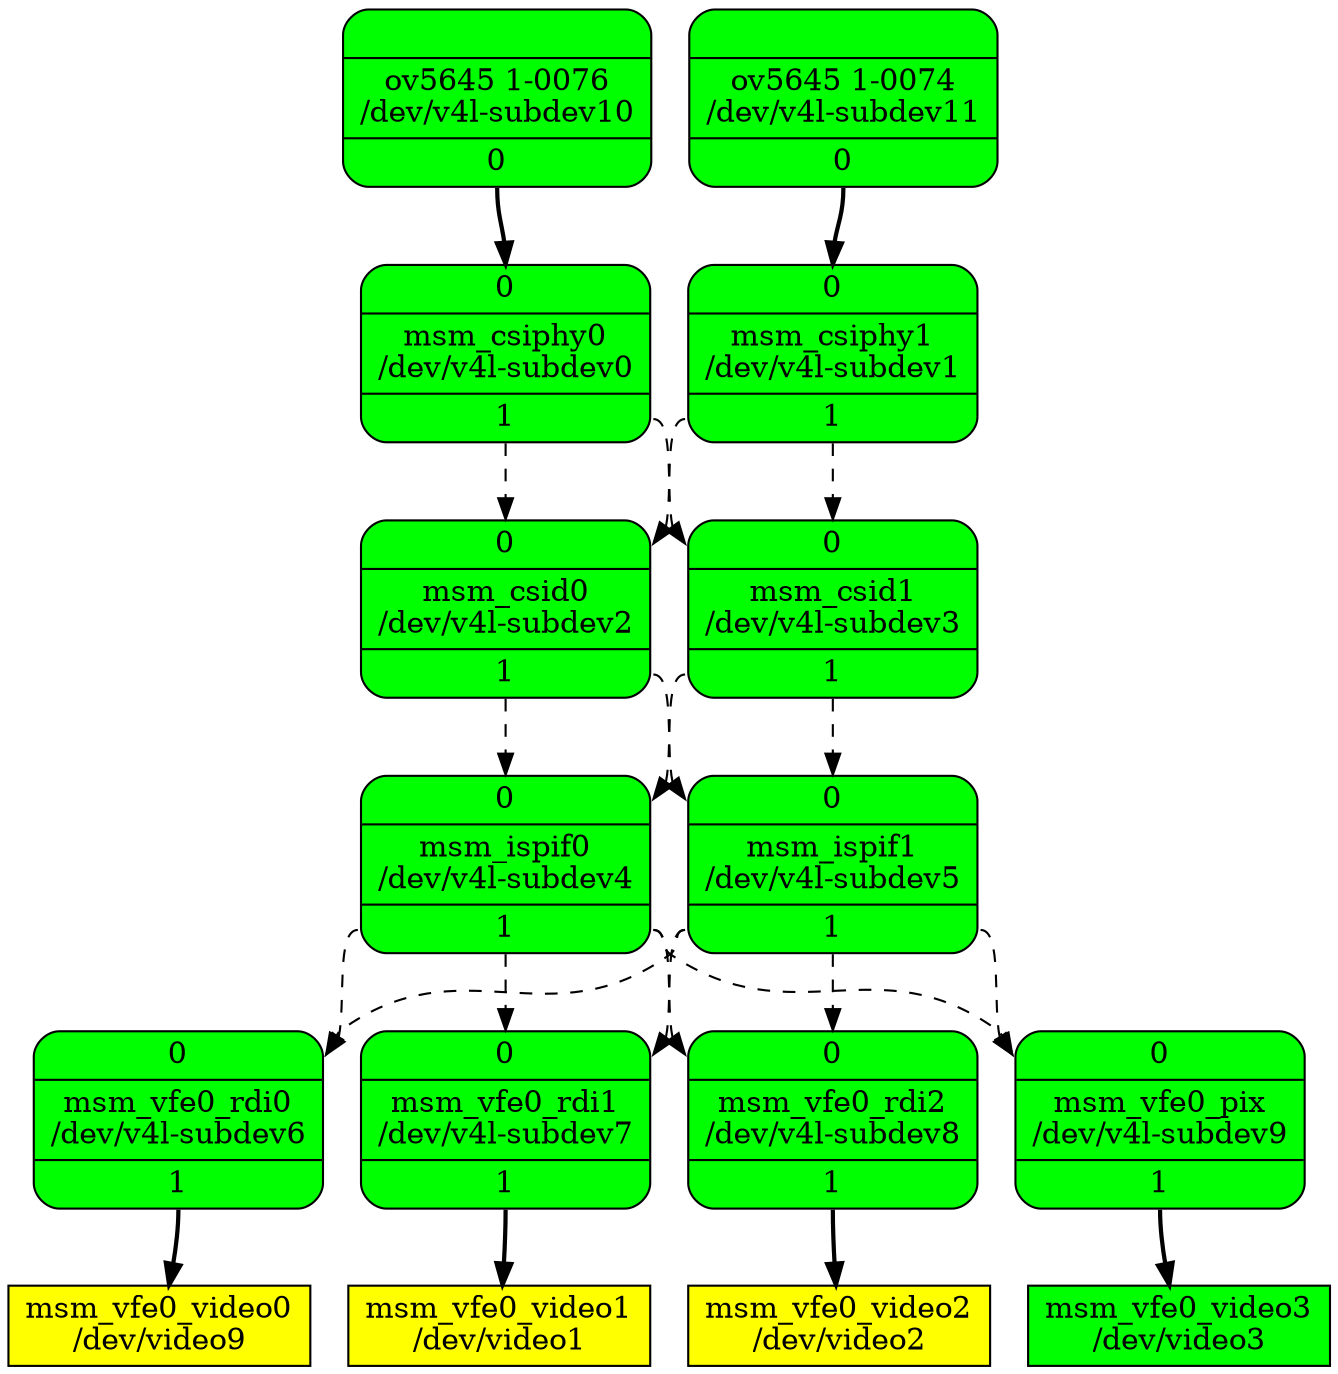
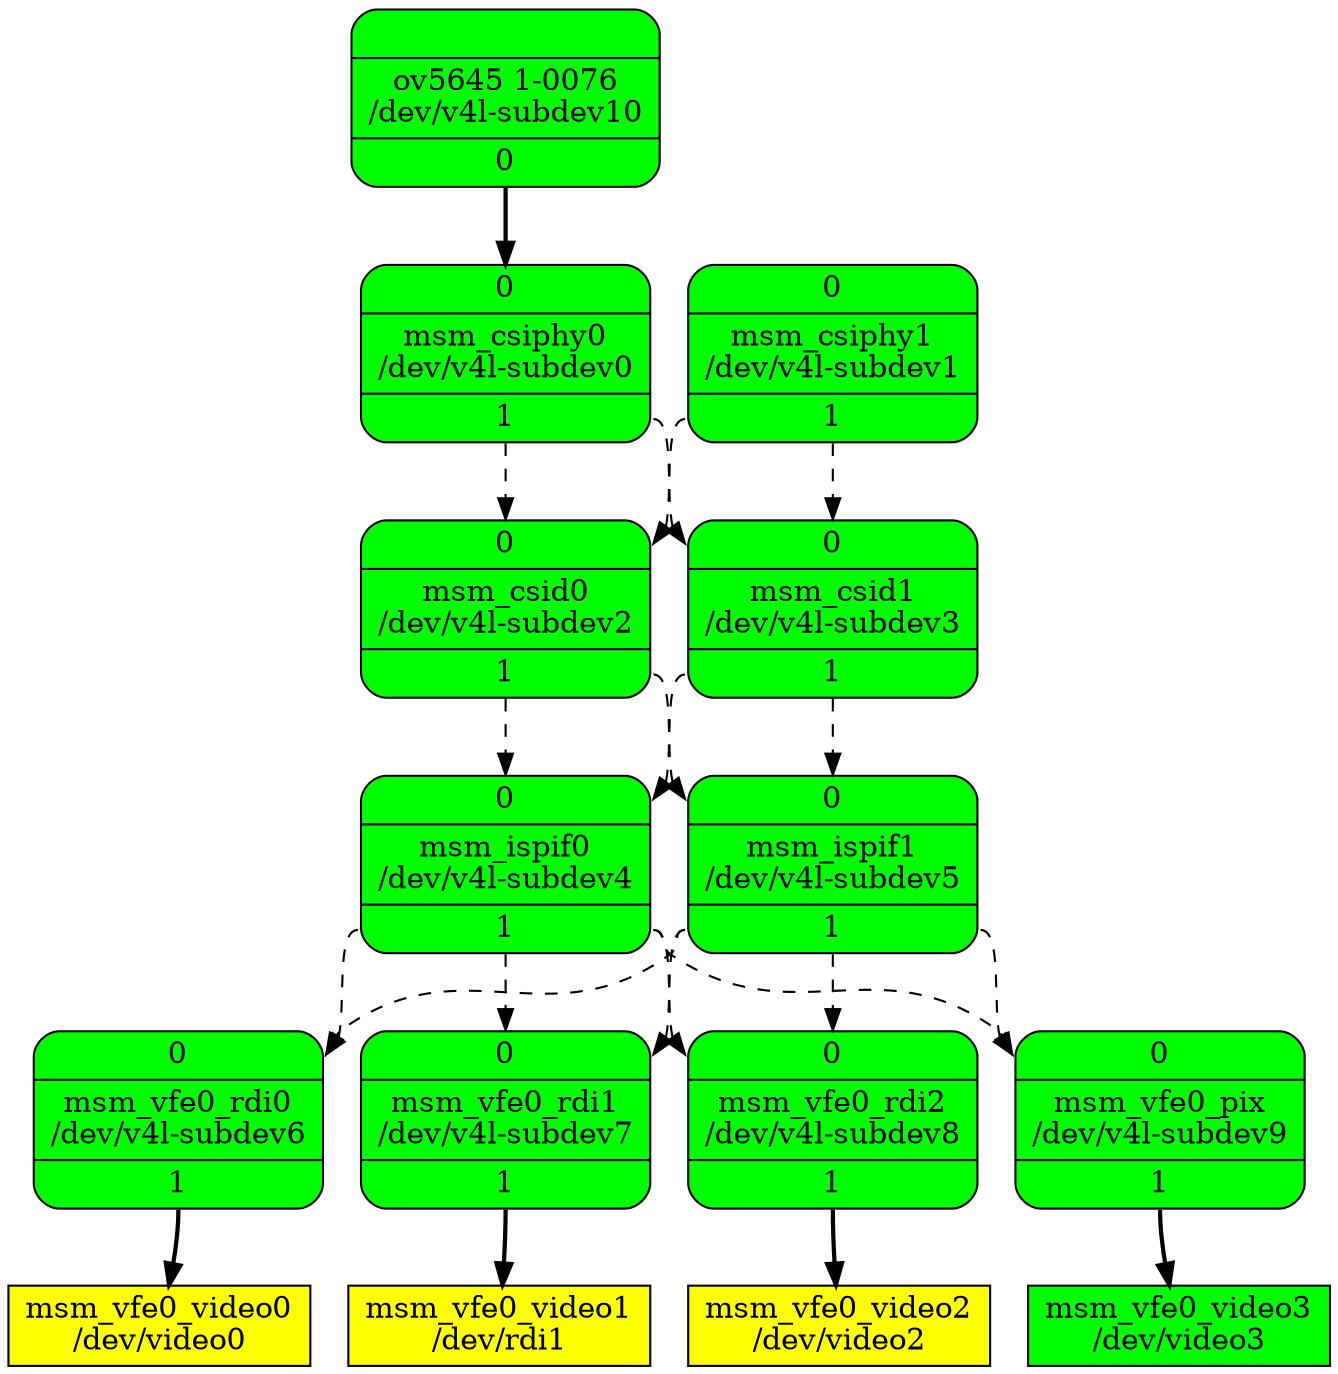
(843, 98) -> none
(159, 1326) -> (159, 1326)
(499, 1326) -> (499, 1326)
